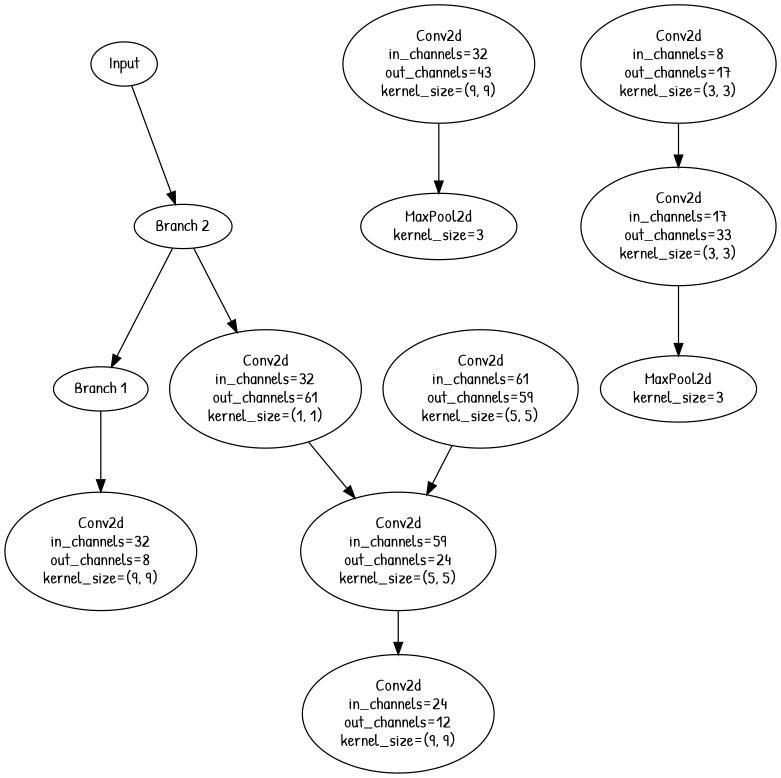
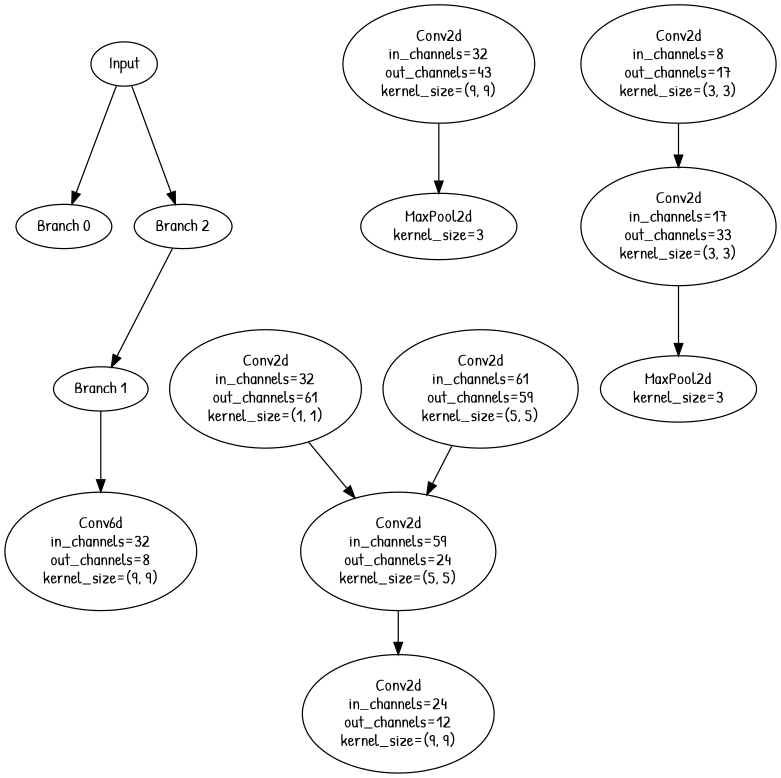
none -> (64, 226)
(213, 285) -> none
(101, 551) -> (101, 551)
